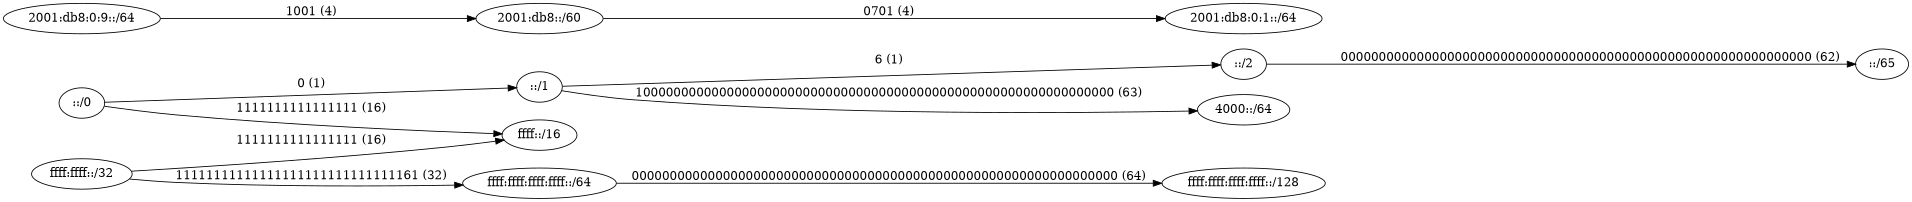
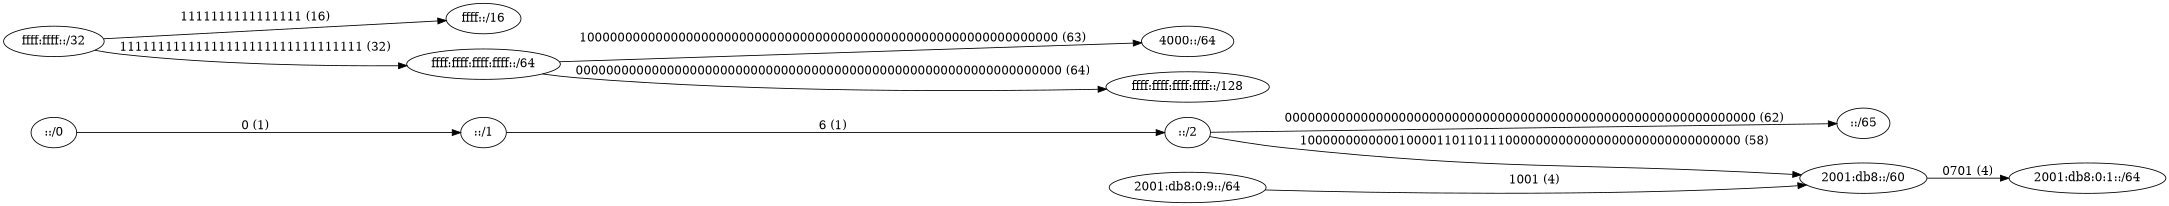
(875, 111) -> (846, 52)
(299, 124) -> none
none -> (1500, 164)
(311, 176) -> (256, 48)
